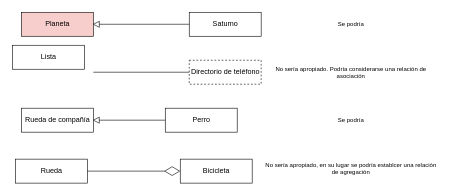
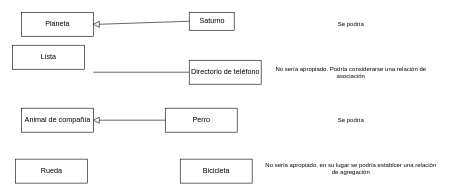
(57, 24) -> (57, 24)
(225, 24) -> (212, 21)
(225, 72) -> (225, 72)
(58, 120) -> (58, 120)
(126, 171) -> none
